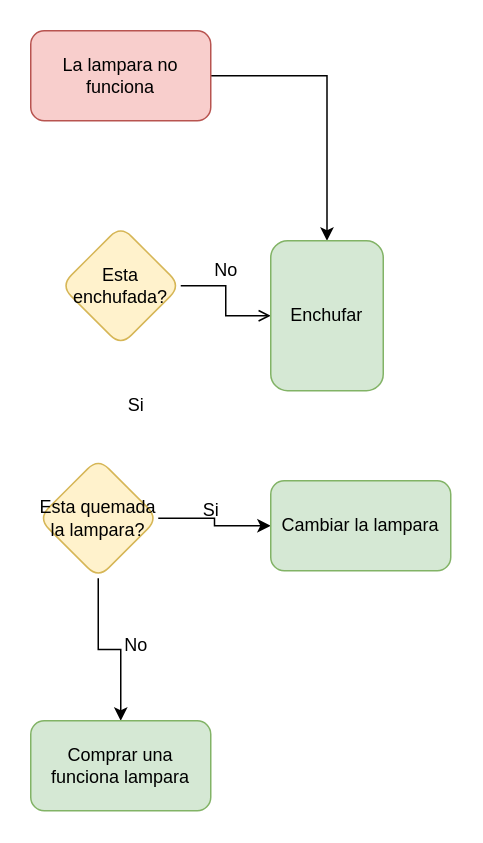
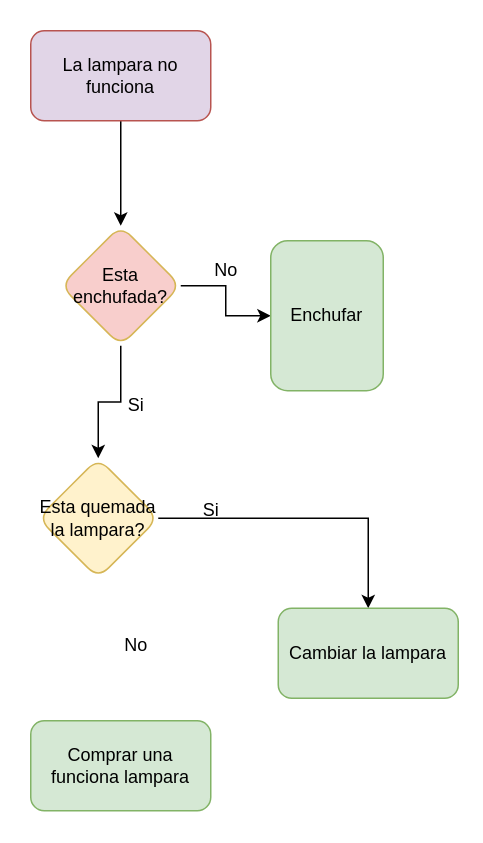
(121, 76) -> (121, 76)
(327, 95) -> (121, 168)
(121, 286) -> (121, 286)
(261, 316) -> (259, 316)
none -> (115, 402)
(361, 526) -> (368, 653)
(104, 650) -> none
